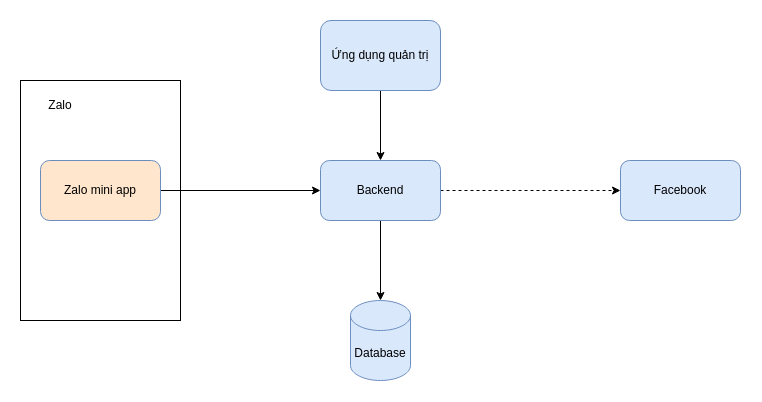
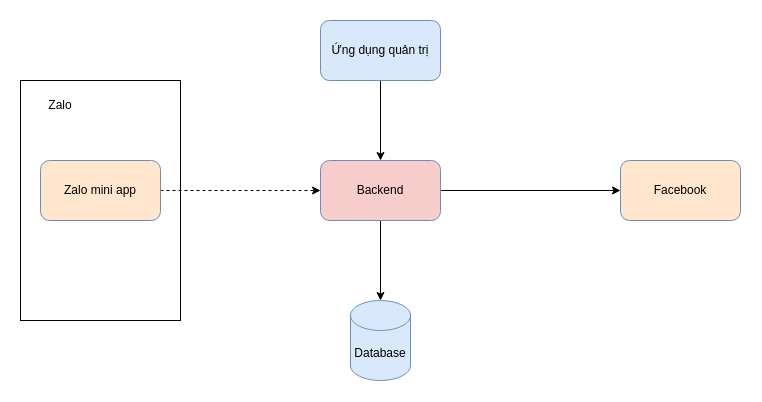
(381, 56) -> (381, 51)
(237, 191) -> (237, 191)
(381, 191) -> (381, 191)
(528, 191) -> (528, 191)
(681, 191) -> (681, 191)
